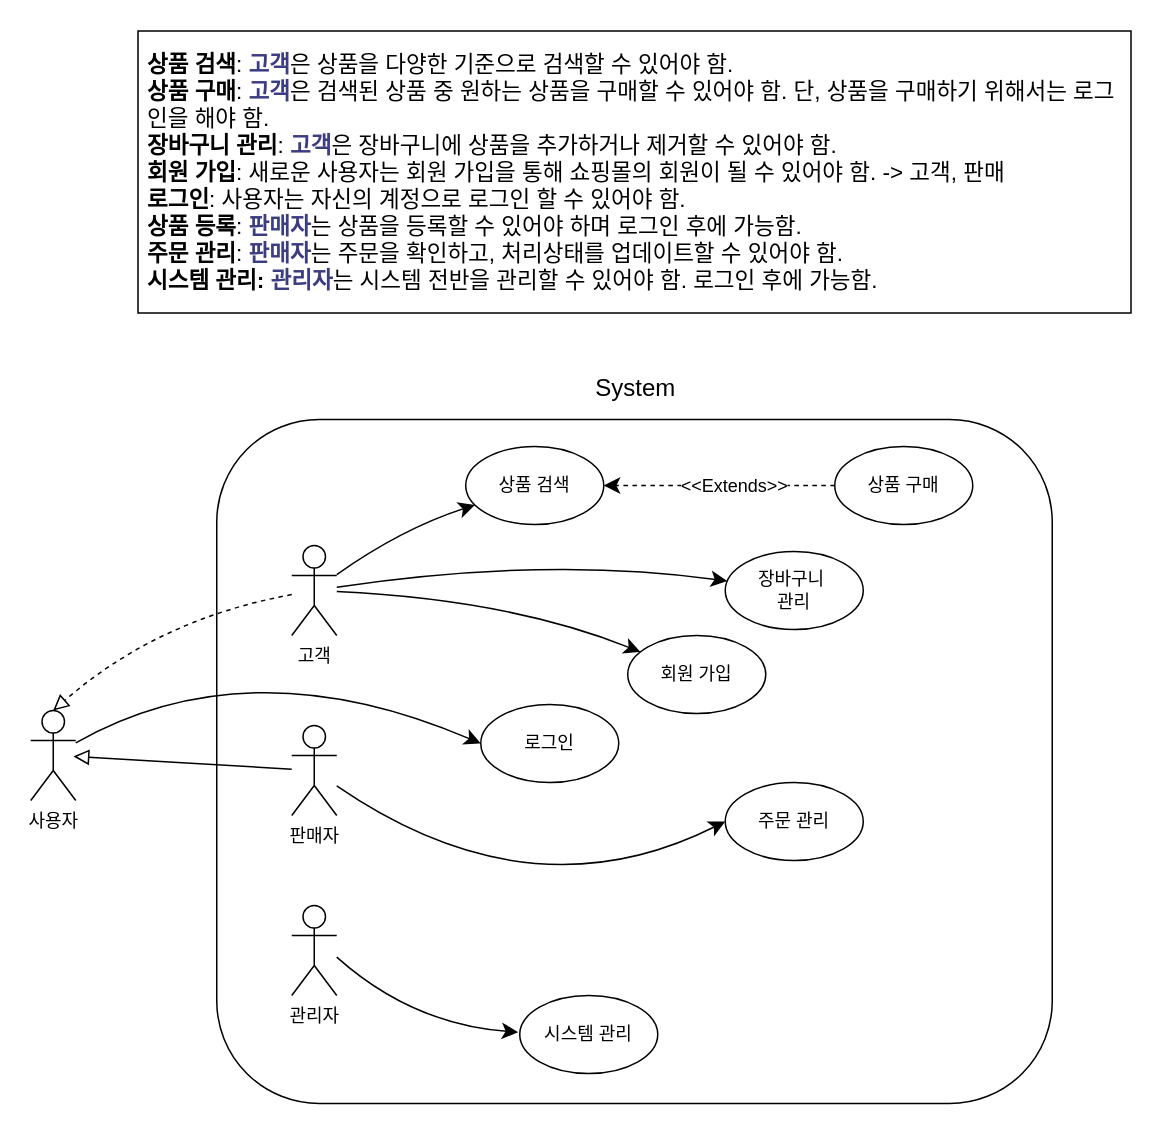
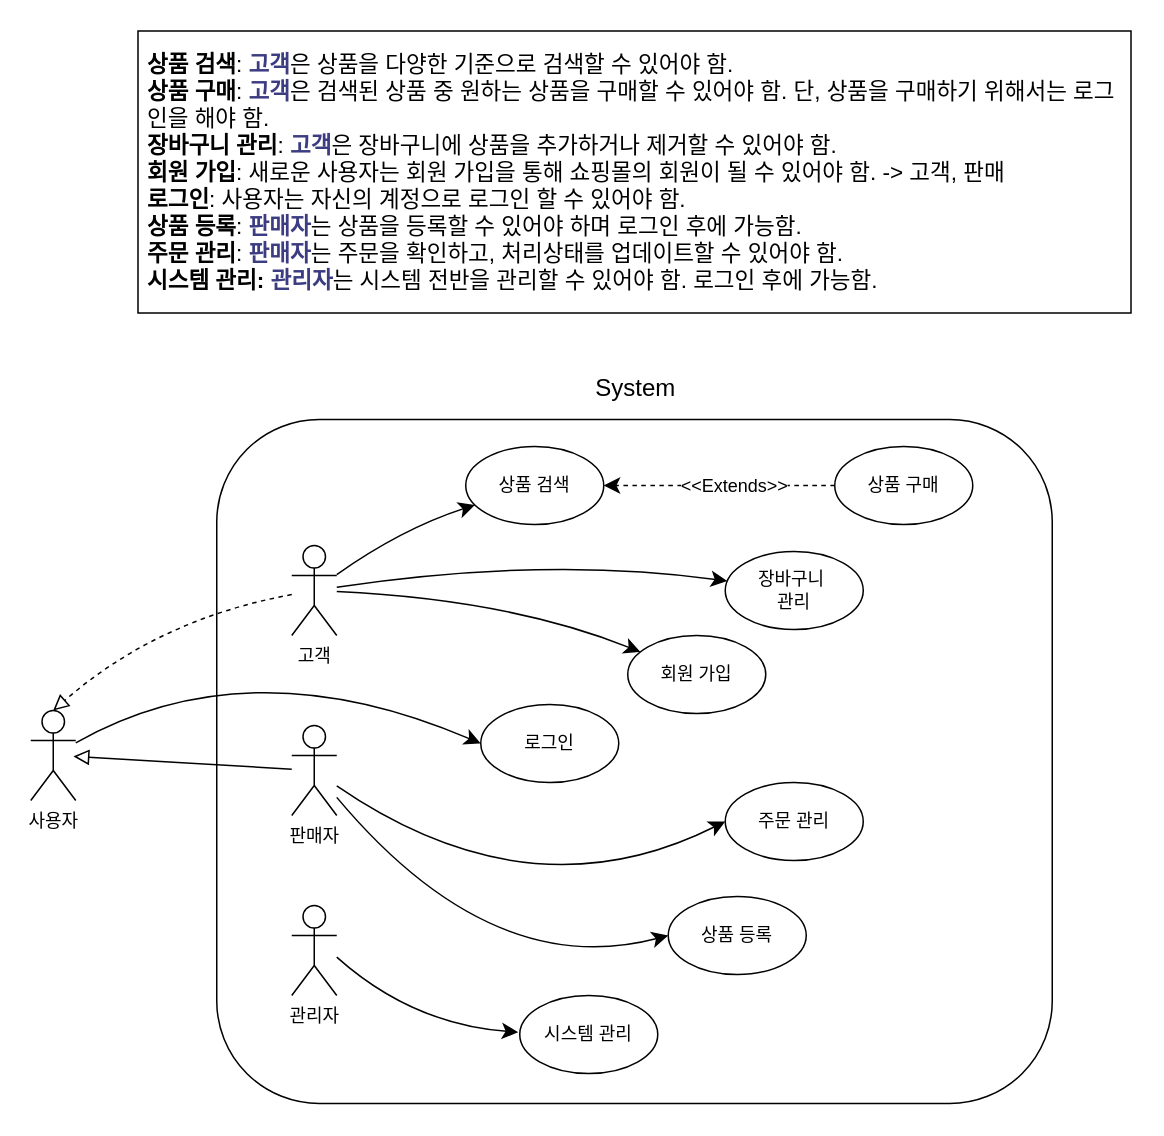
none -> (477, 916)
none -> (737, 935)
